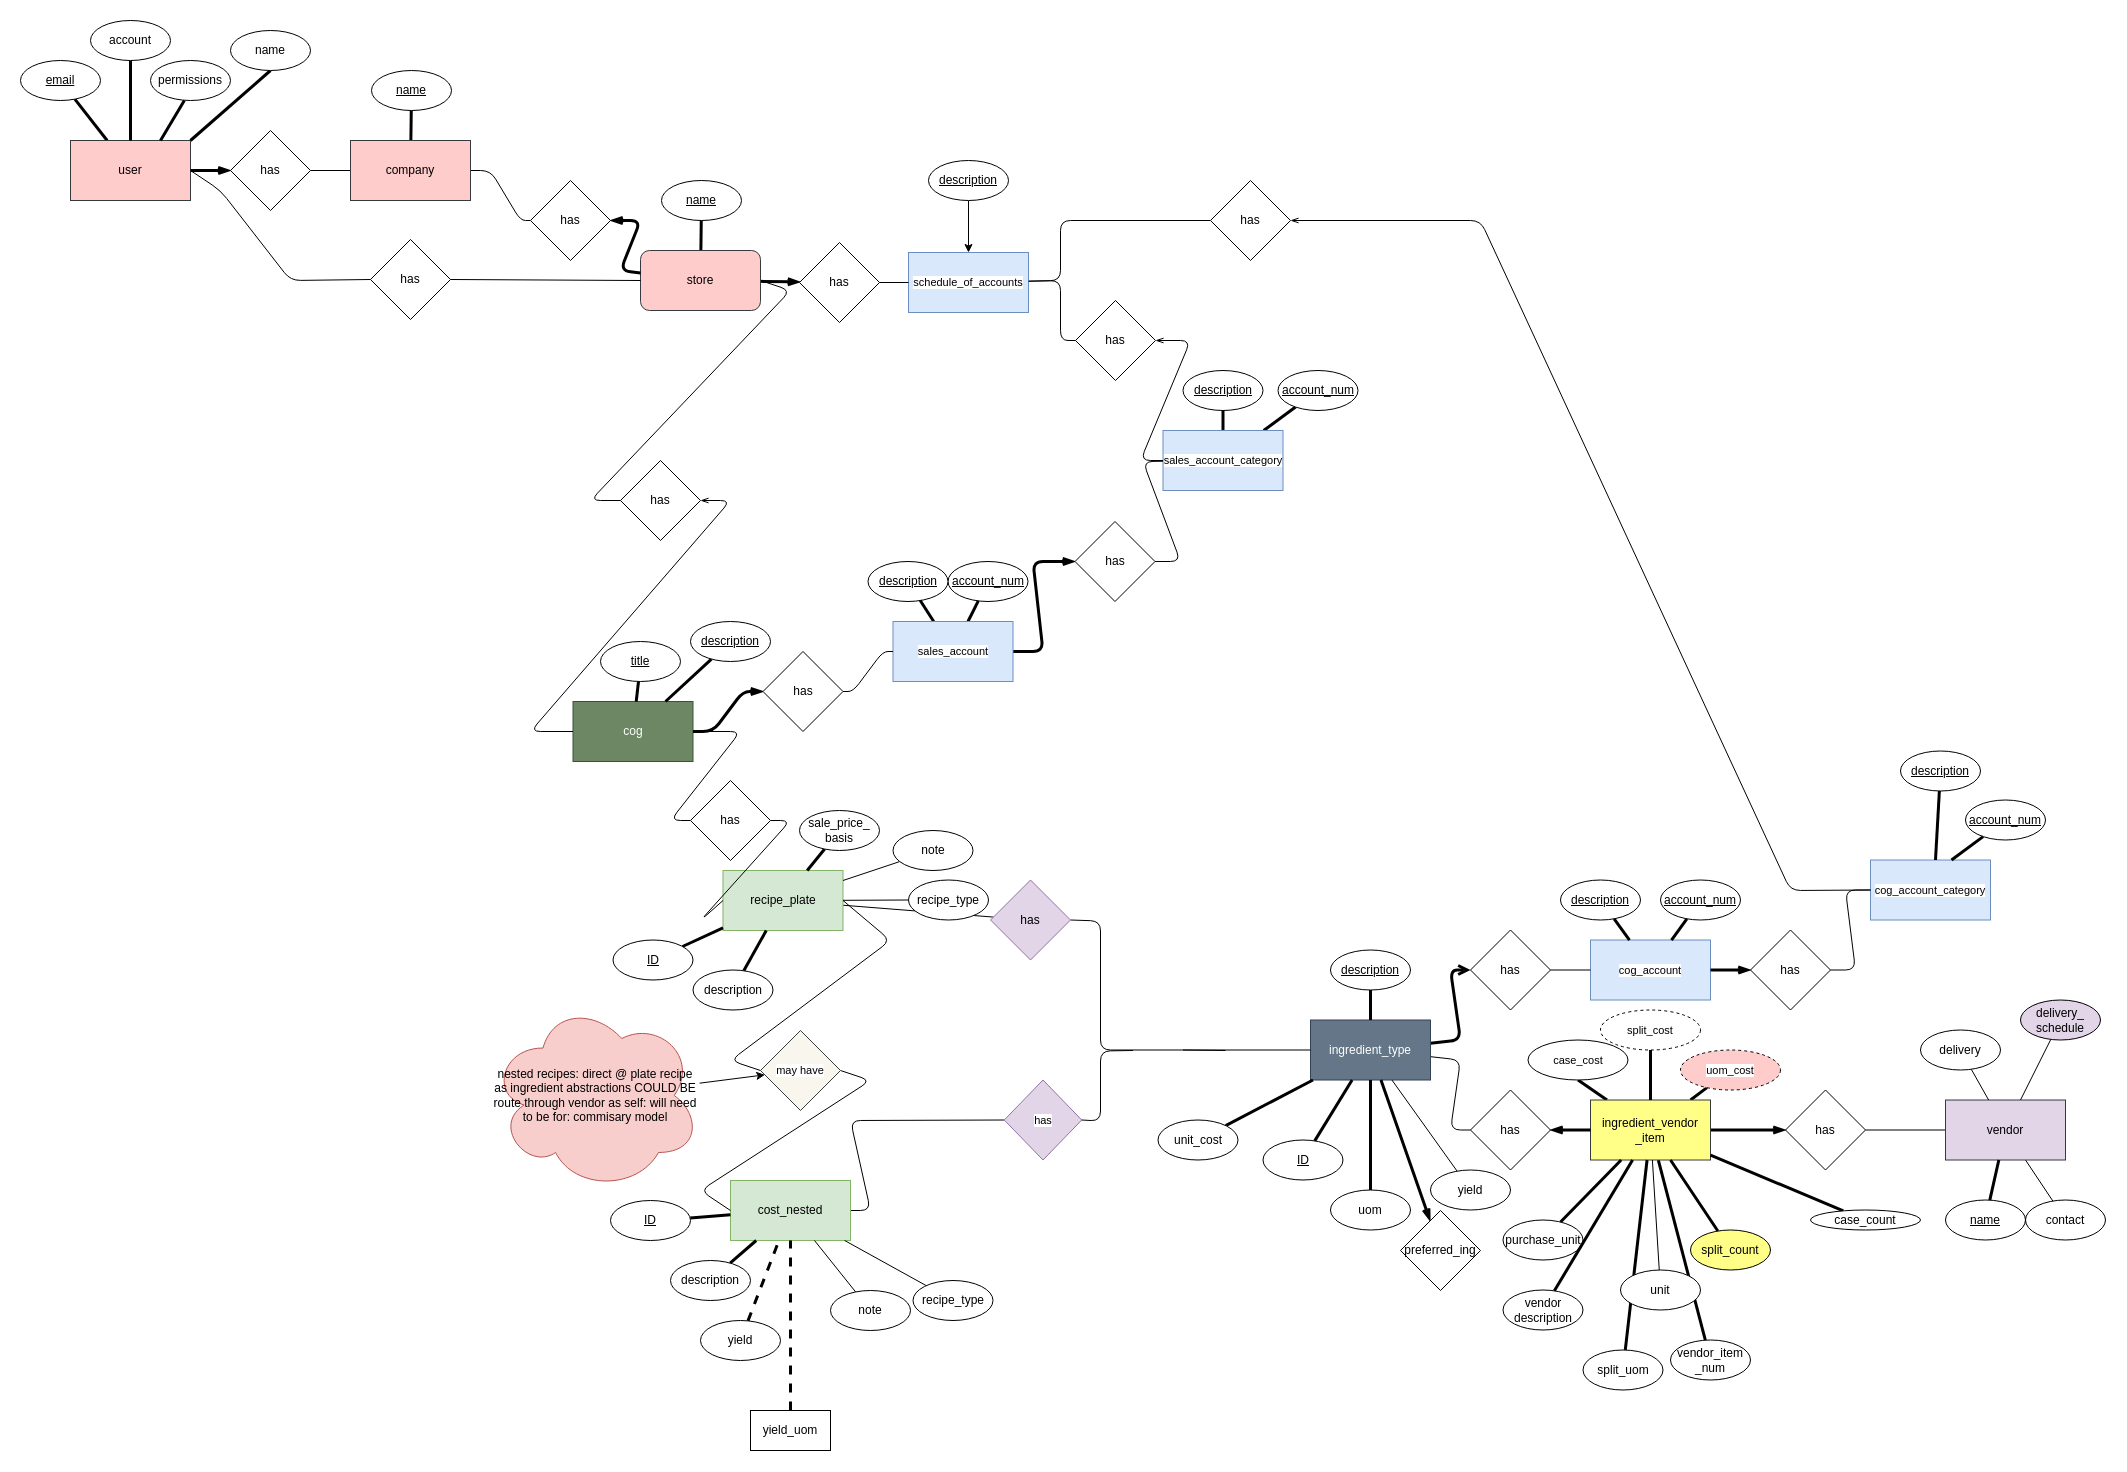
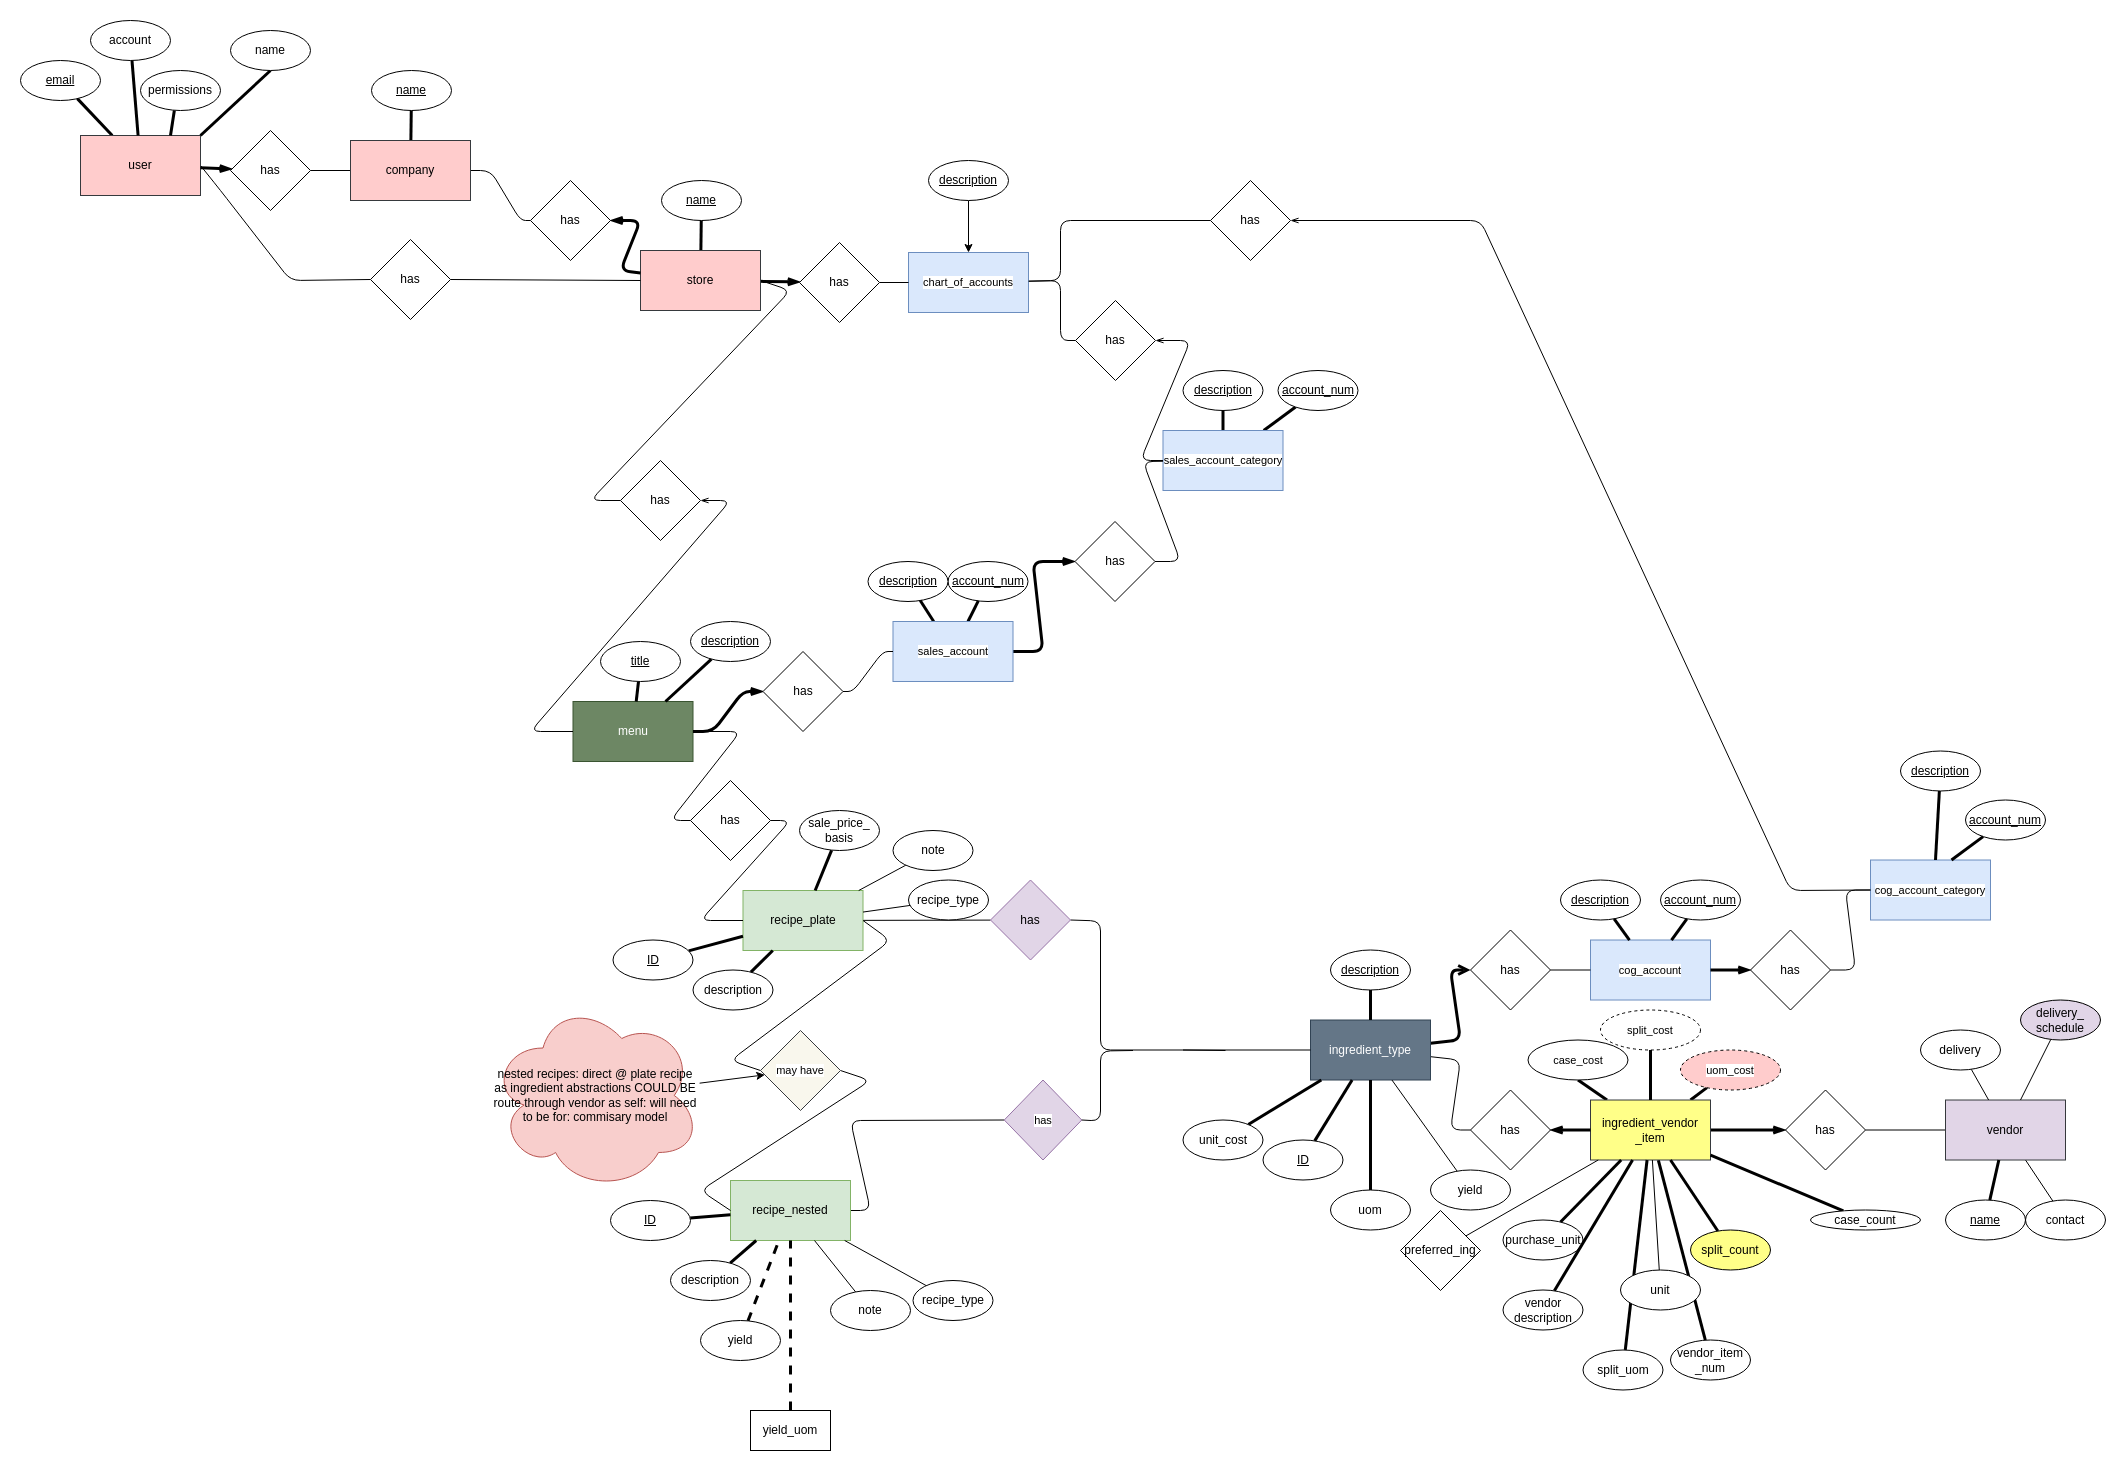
(191, 81) -> (181, 91)
(131, 171) -> (141, 166)
(701, 281) -> (701, 281)
(969, 283) -> (969, 283)
(634, 732) -> (634, 732)
(783, 901) -> (803, 921)
(1198, 1140) -> (1223, 1140)
(1404, 1147) -> none
none -> (1532, 1198)
(791, 1211) -> (791, 1211)
